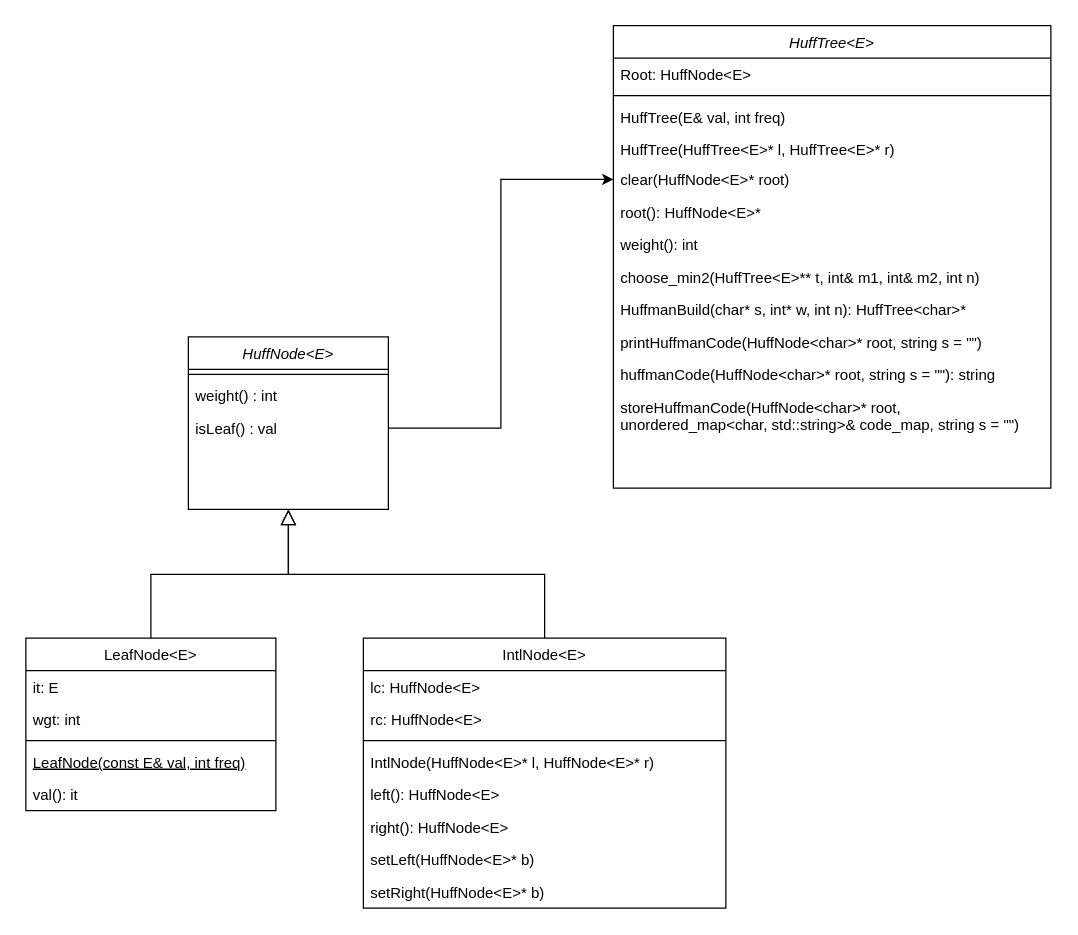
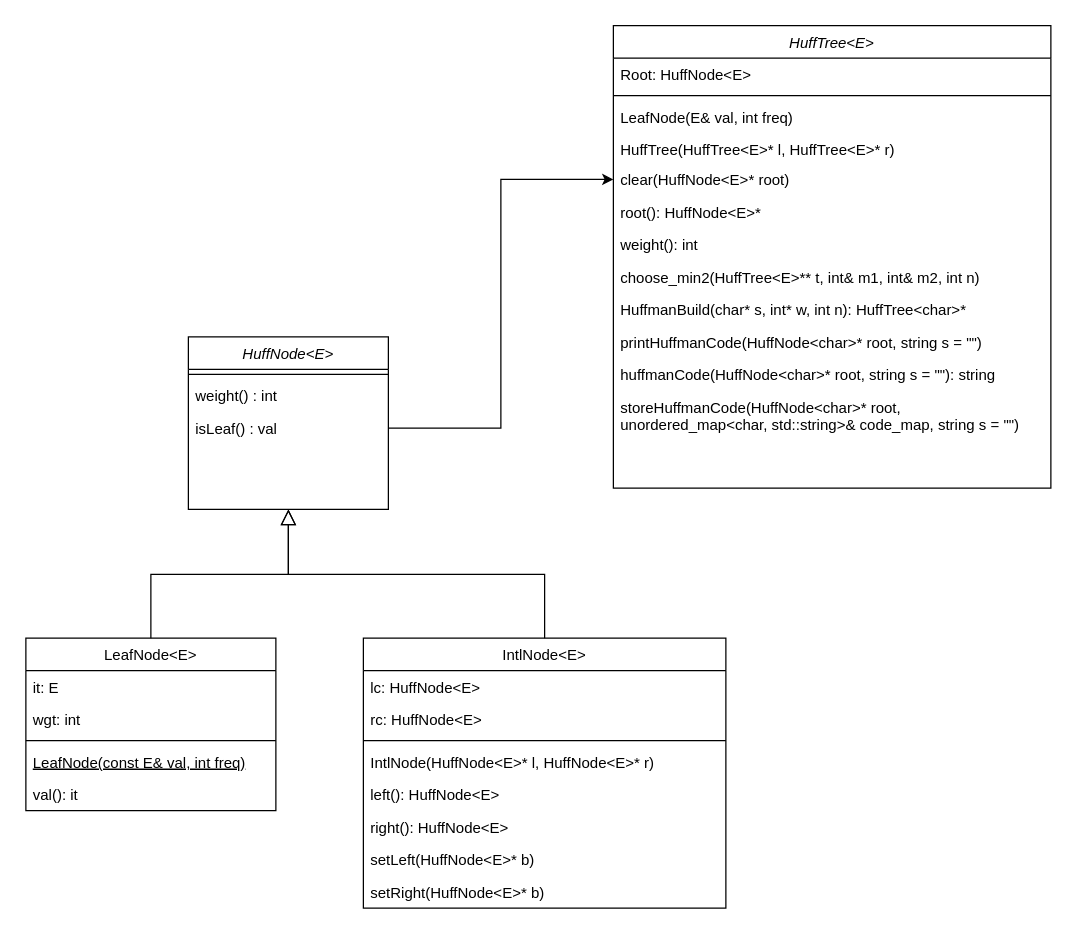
(718, 118) -> (718, 118)
